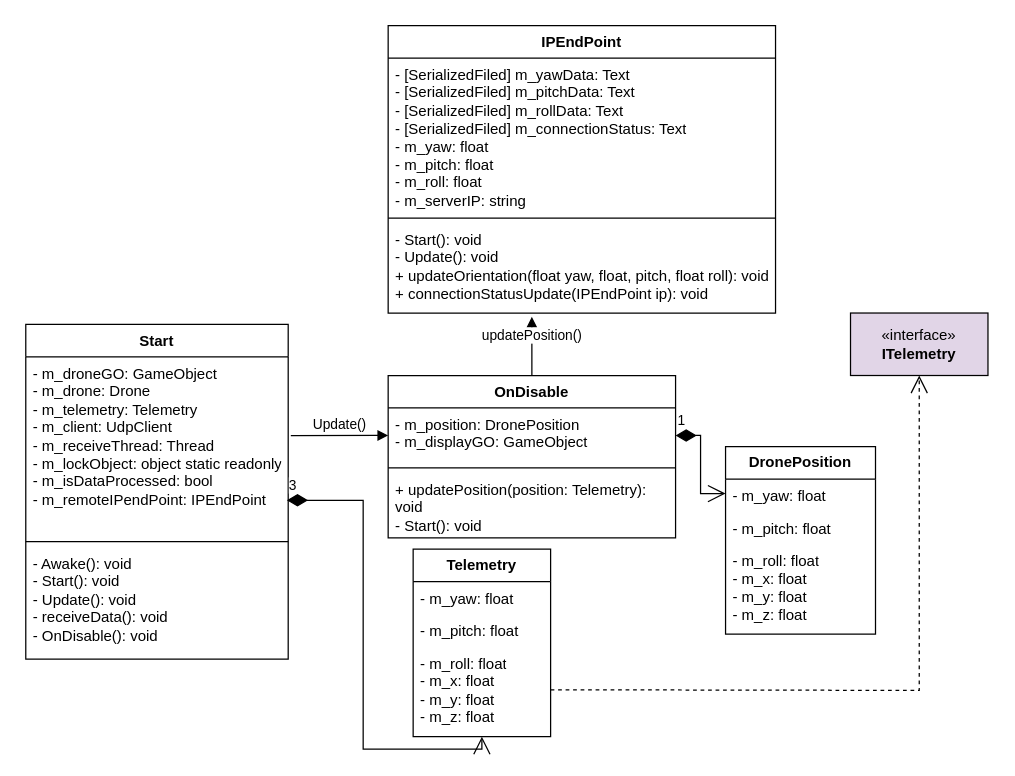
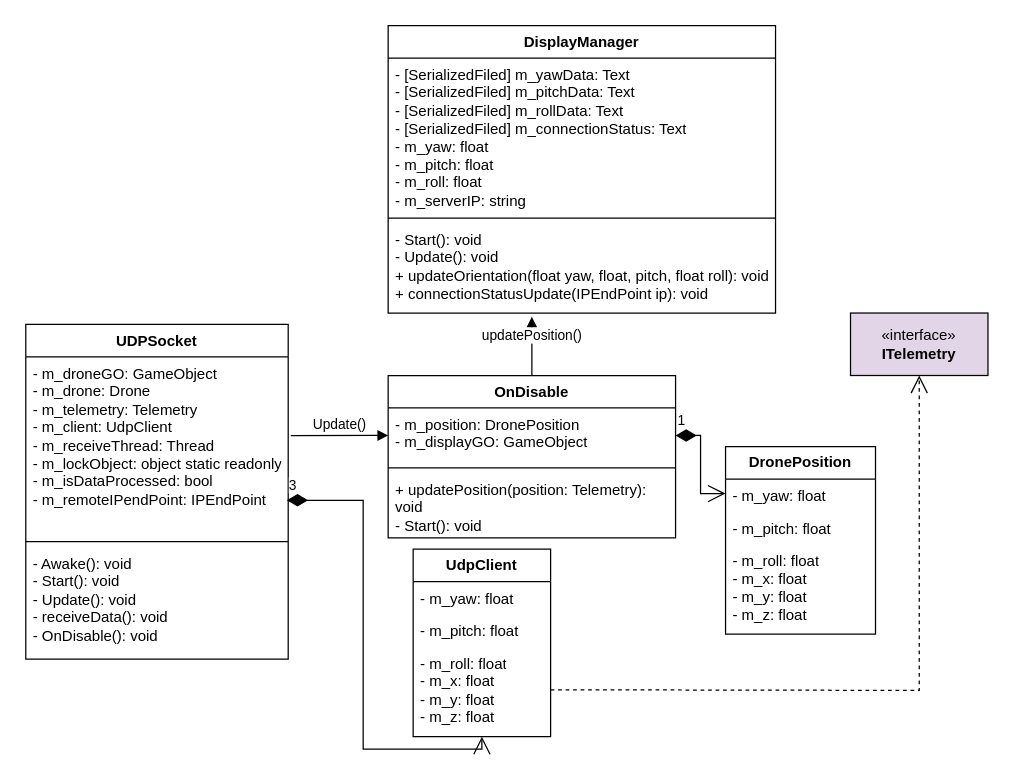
(582, 43) -> (582, 43)
(157, 342) -> (157, 342)
(482, 566) -> (482, 566)
